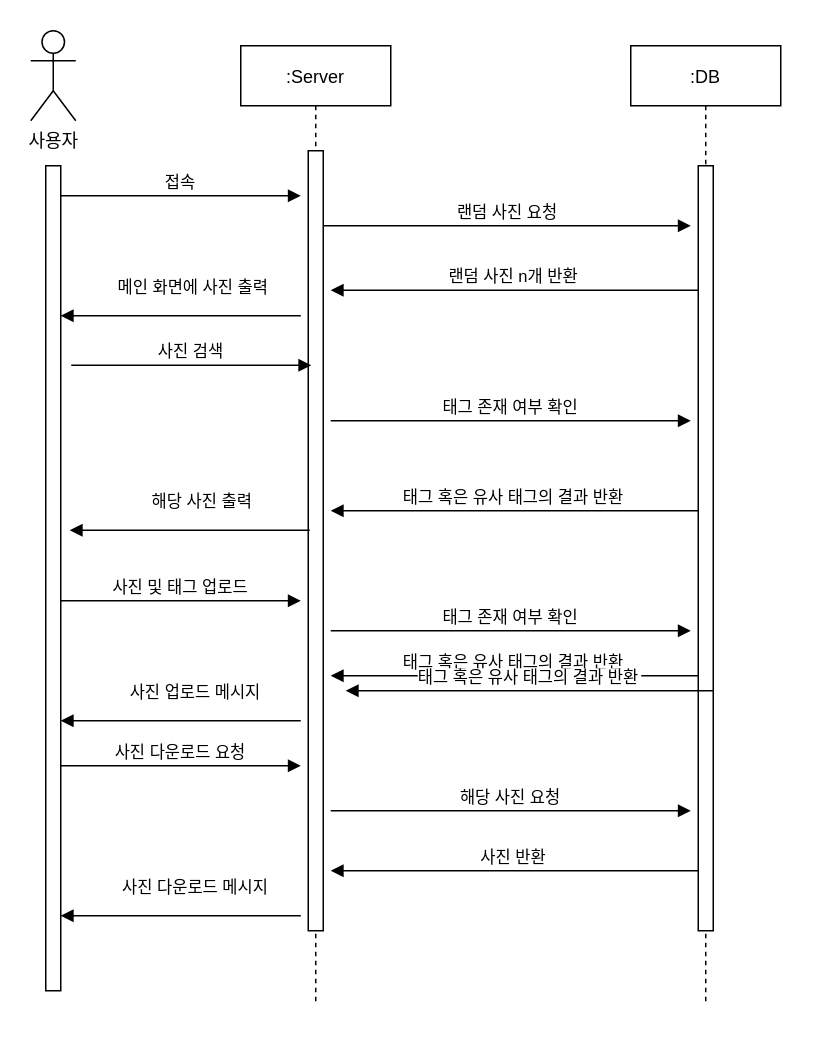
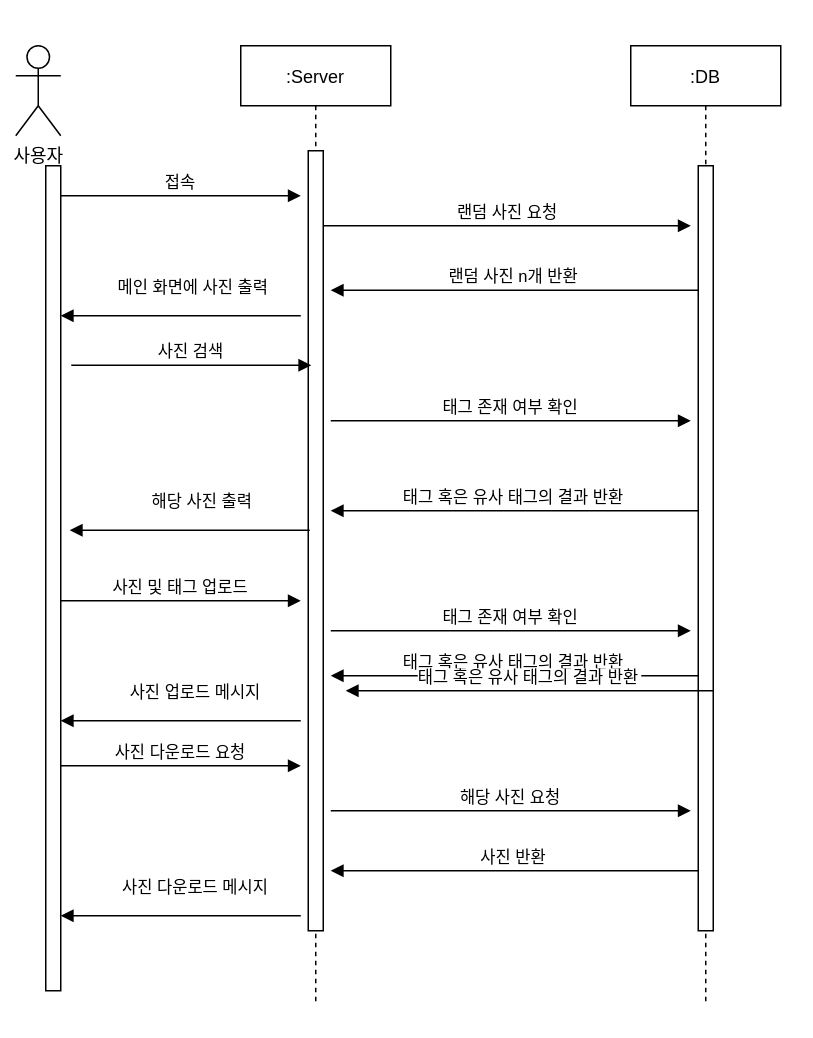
(53, 76) -> (38, 91)
